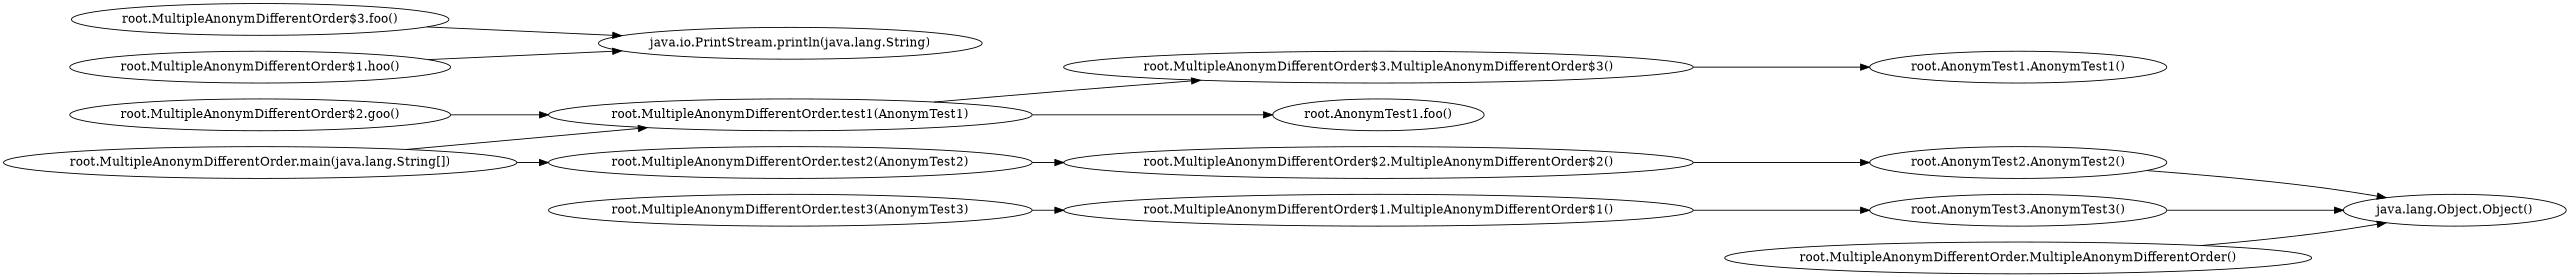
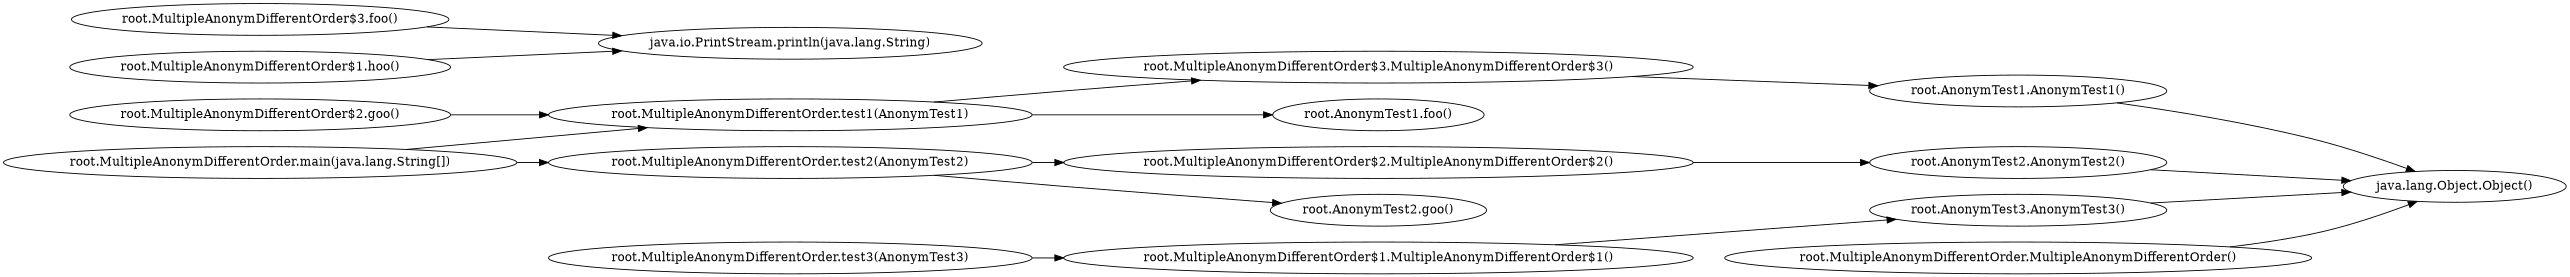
none -> (2264, 128)
none -> (1378, 210)
